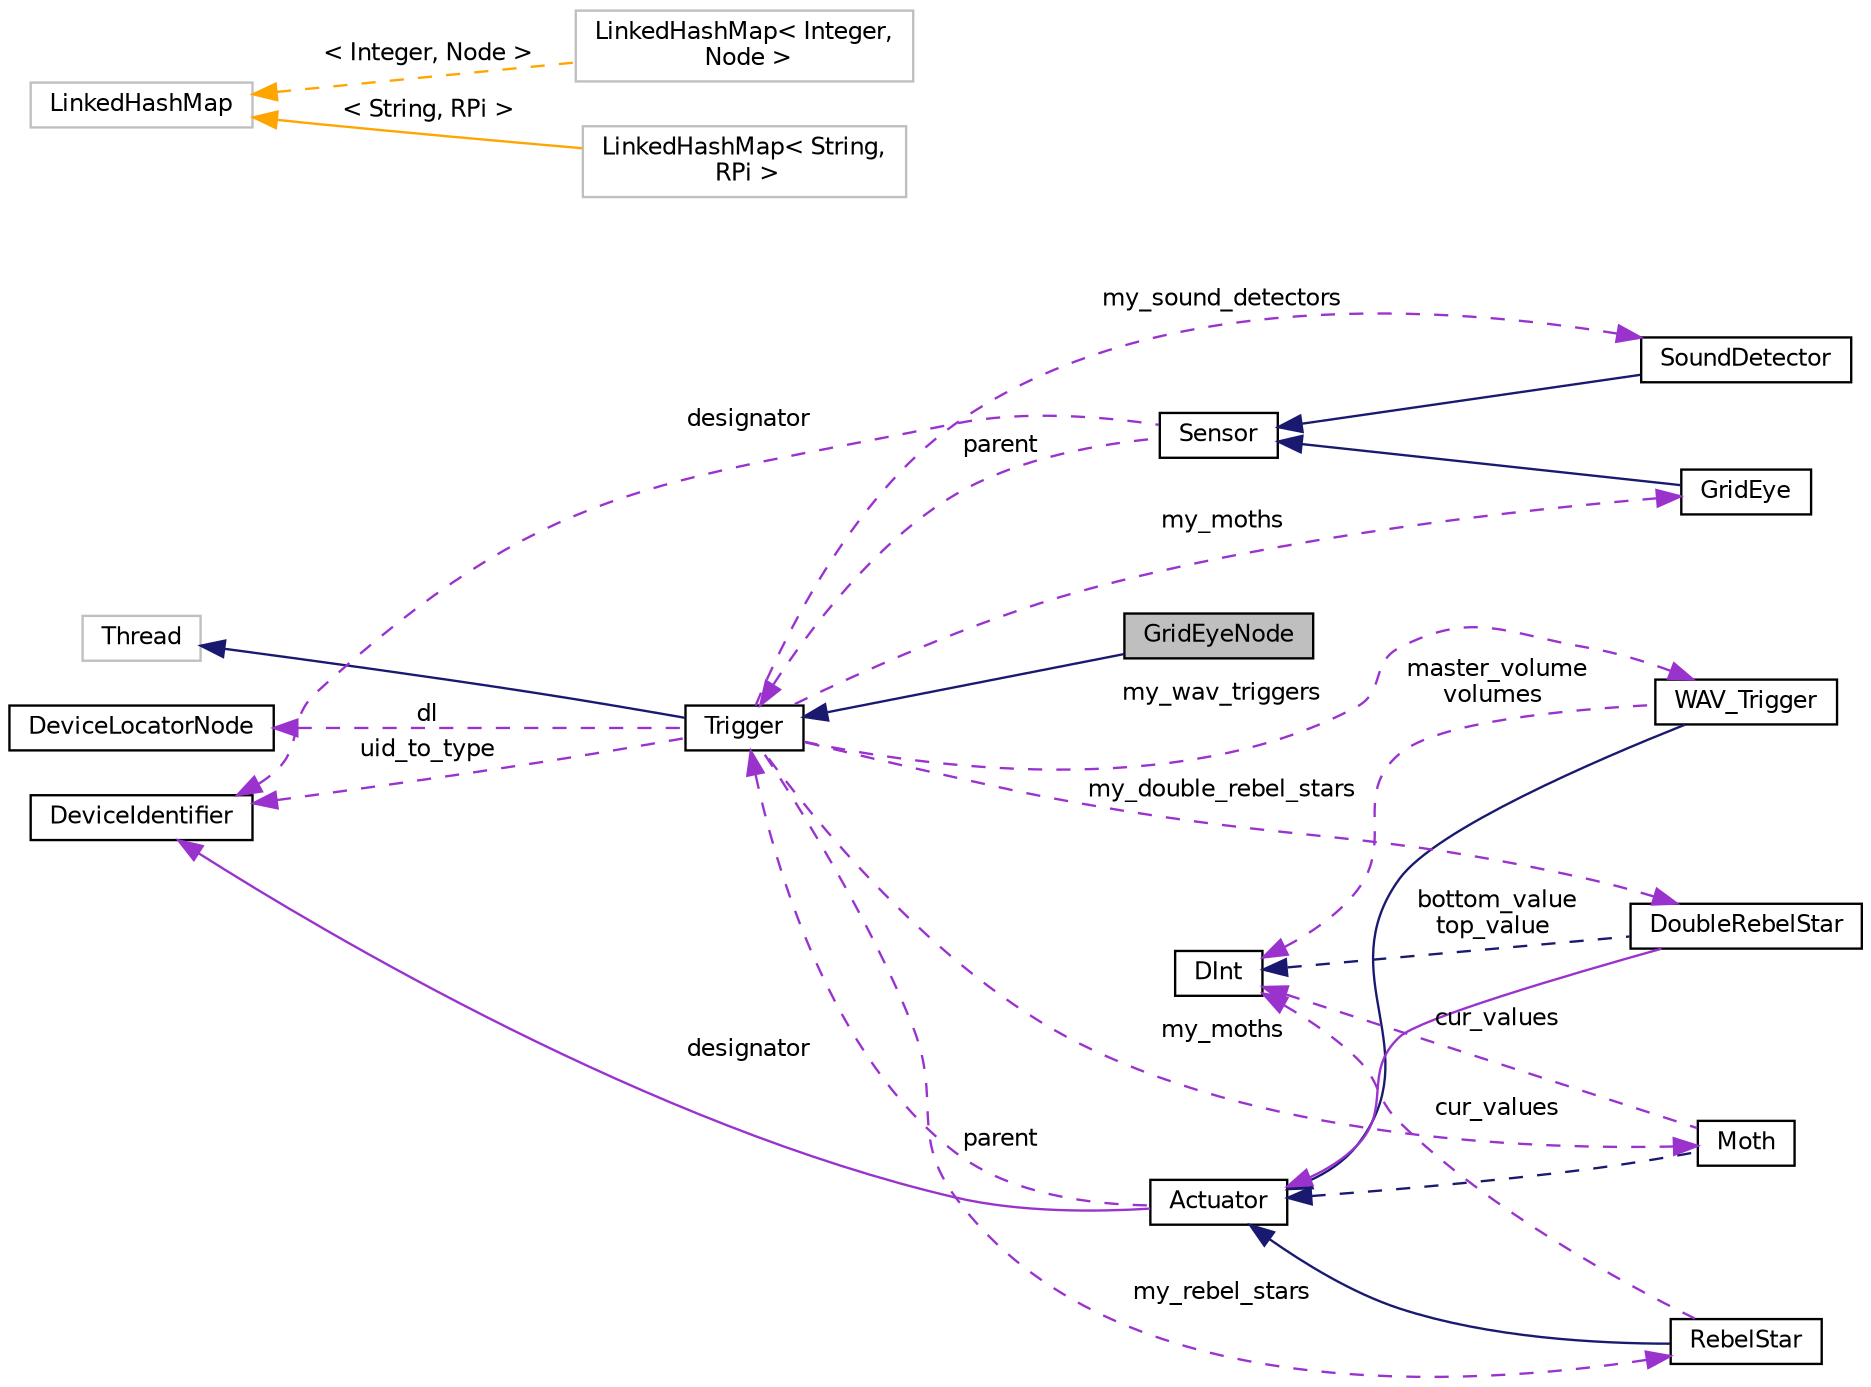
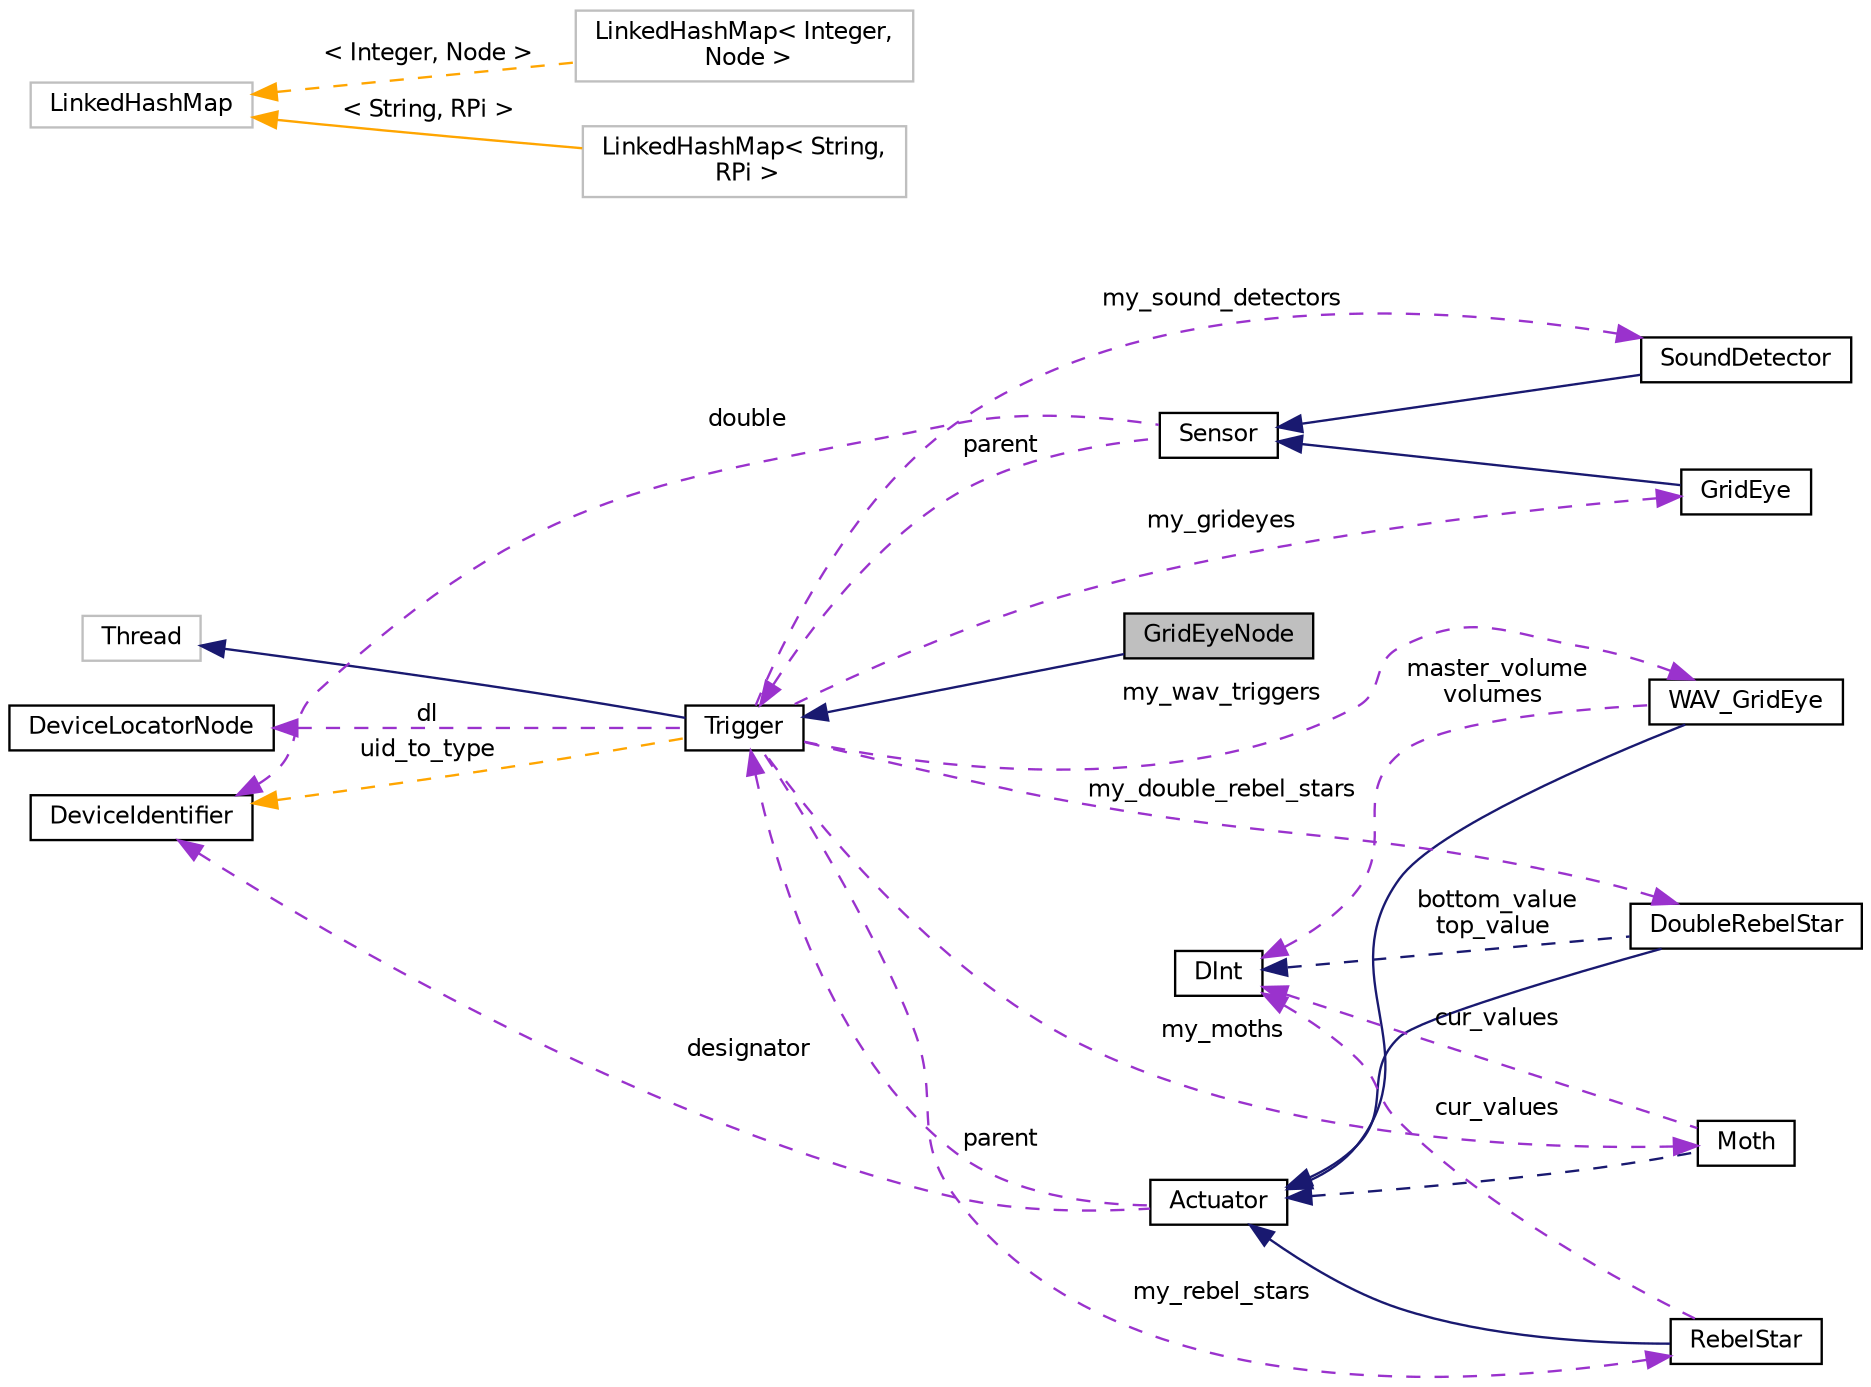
(744, 420) -> (744, 420)
(1219, 521) -> (1219, 521)
(1746, 702) -> (1746, 702)
(481, 771) -> (481, 771)
(1445, 1016) -> (1445, 1016)
(653, 1094) -> (653, 1094)
